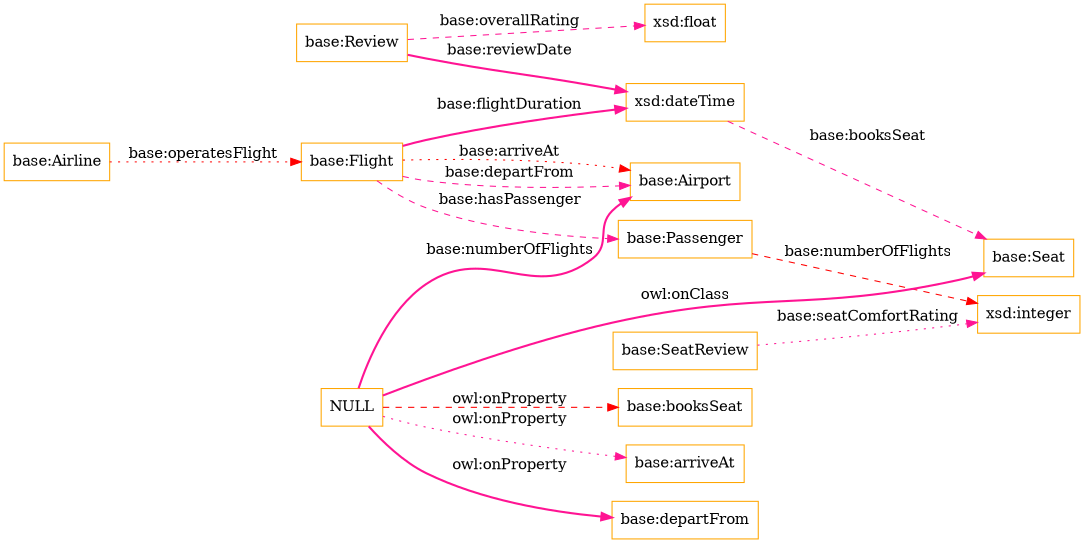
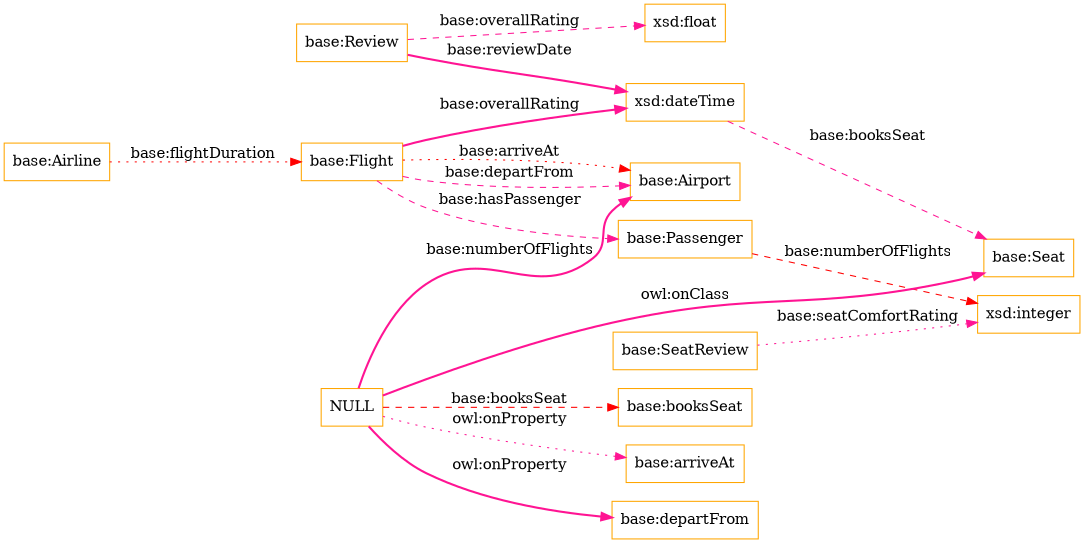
(510, 105) -> (510, 105)
(203, 154) -> (203, 154)
(510, 400) -> (510, 400)
